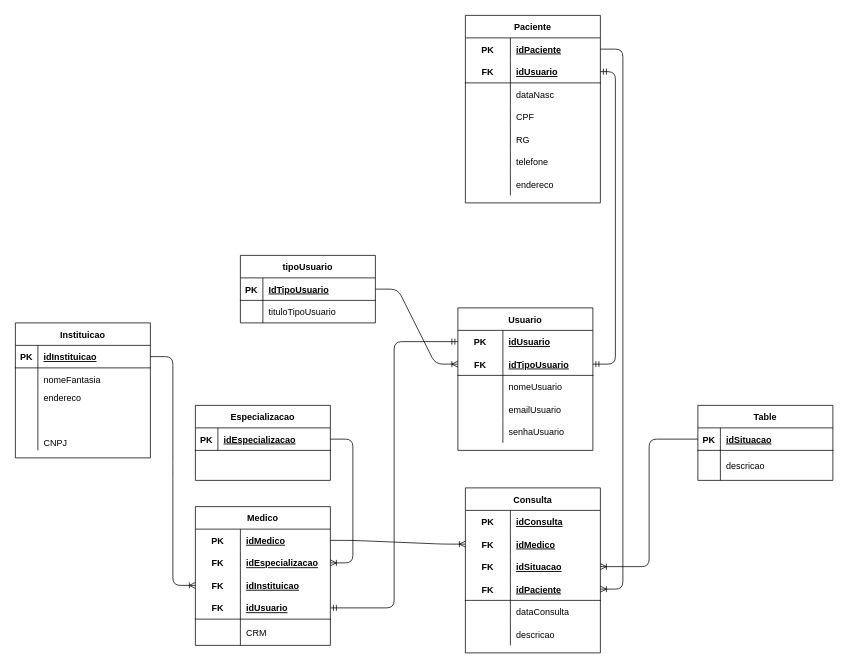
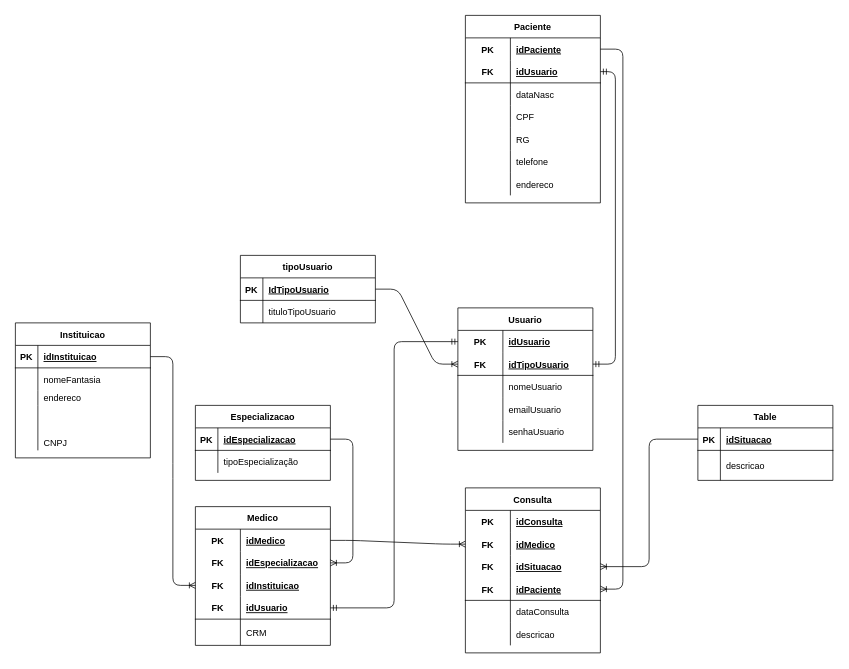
none -> (274, 462)
